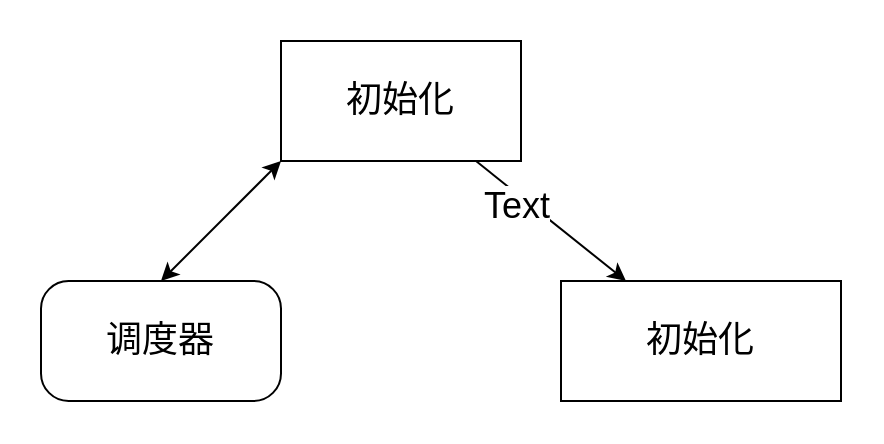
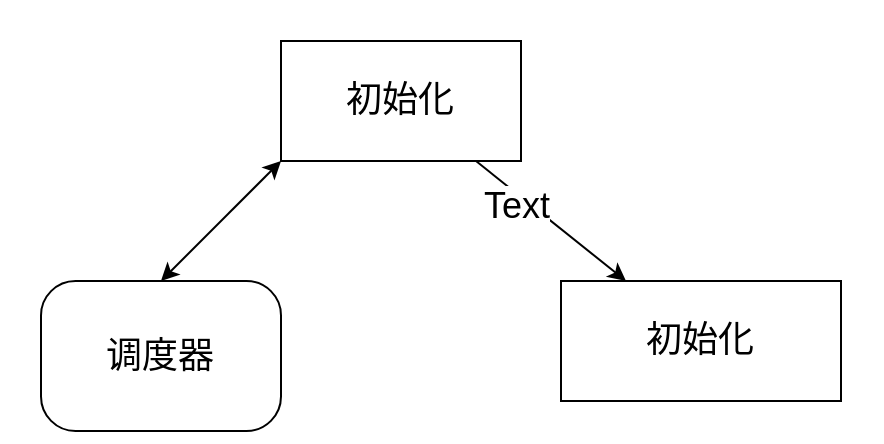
(161, 341) -> (161, 356)
